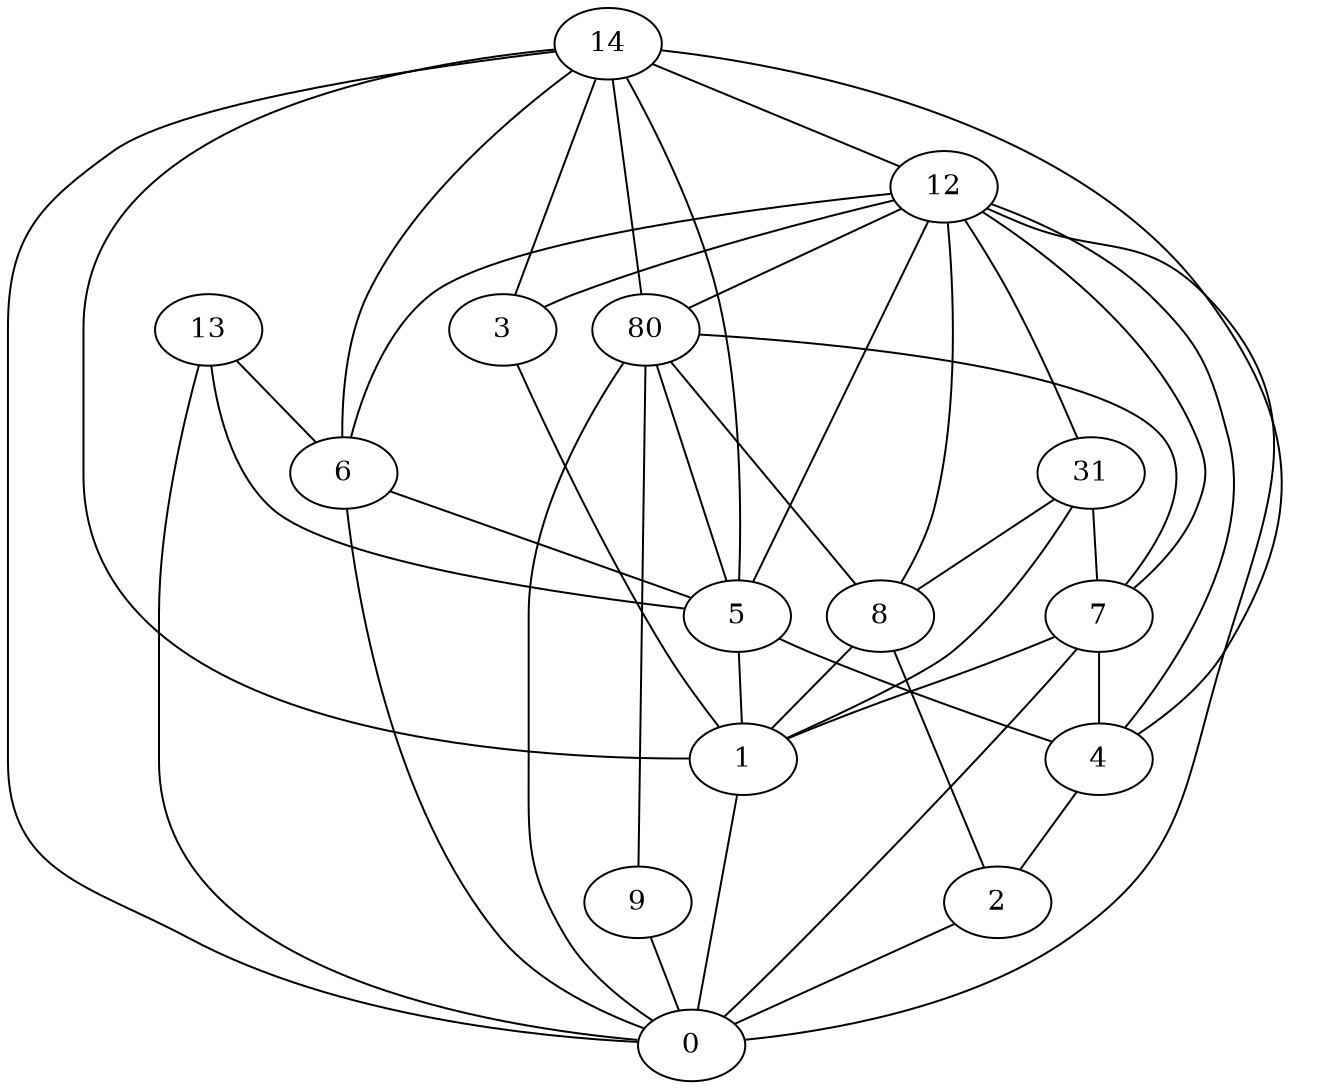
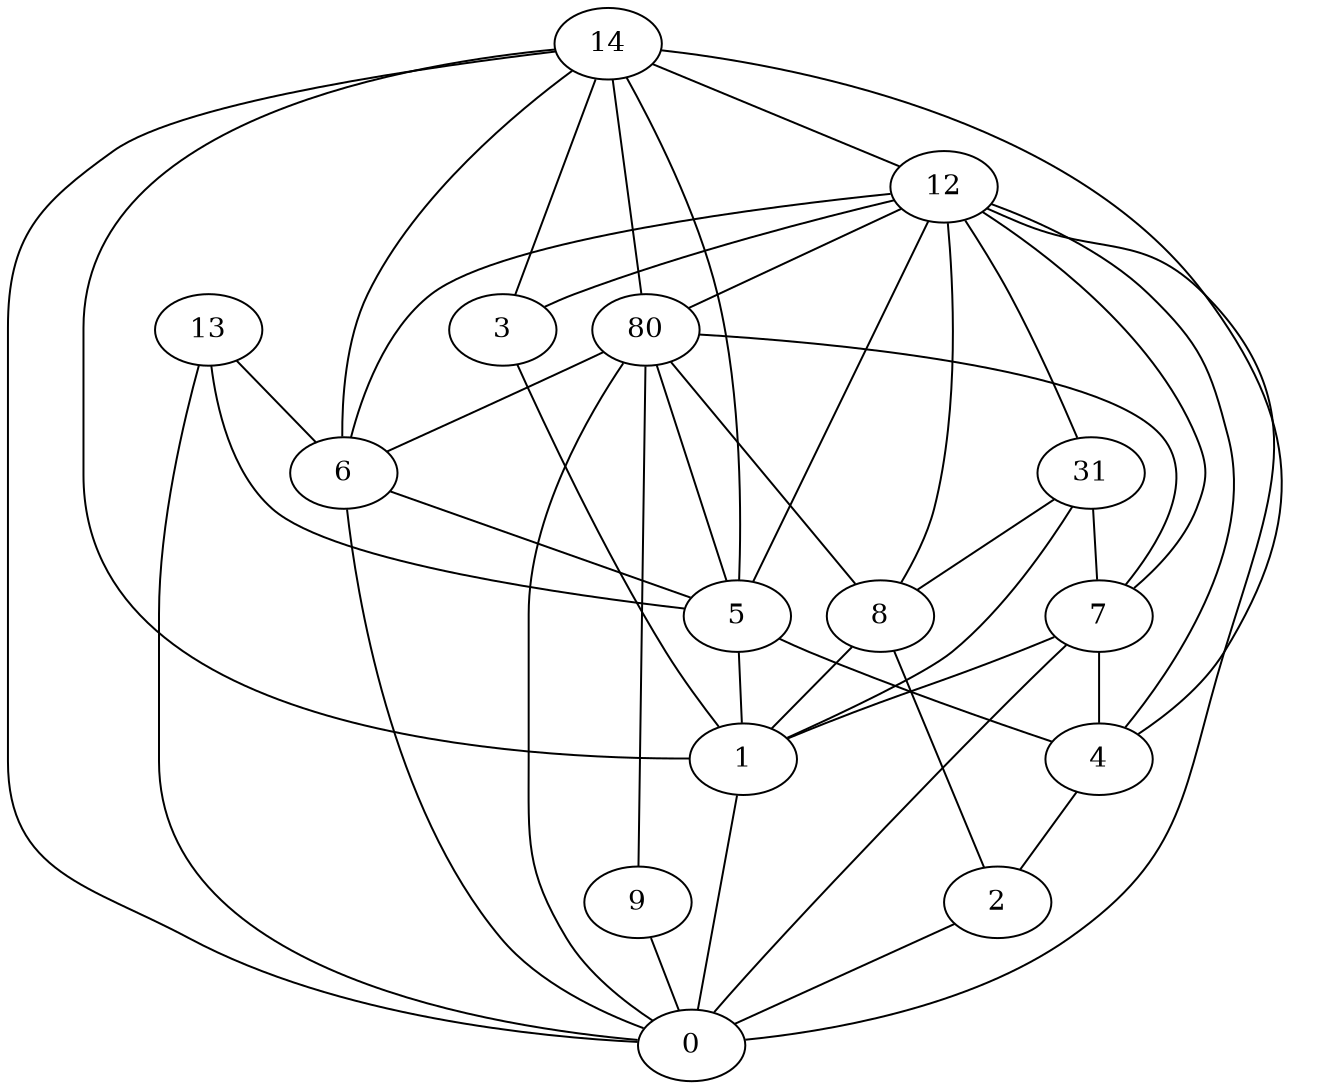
none -> (496, 402)
(904, 836) -> (887, 825)
